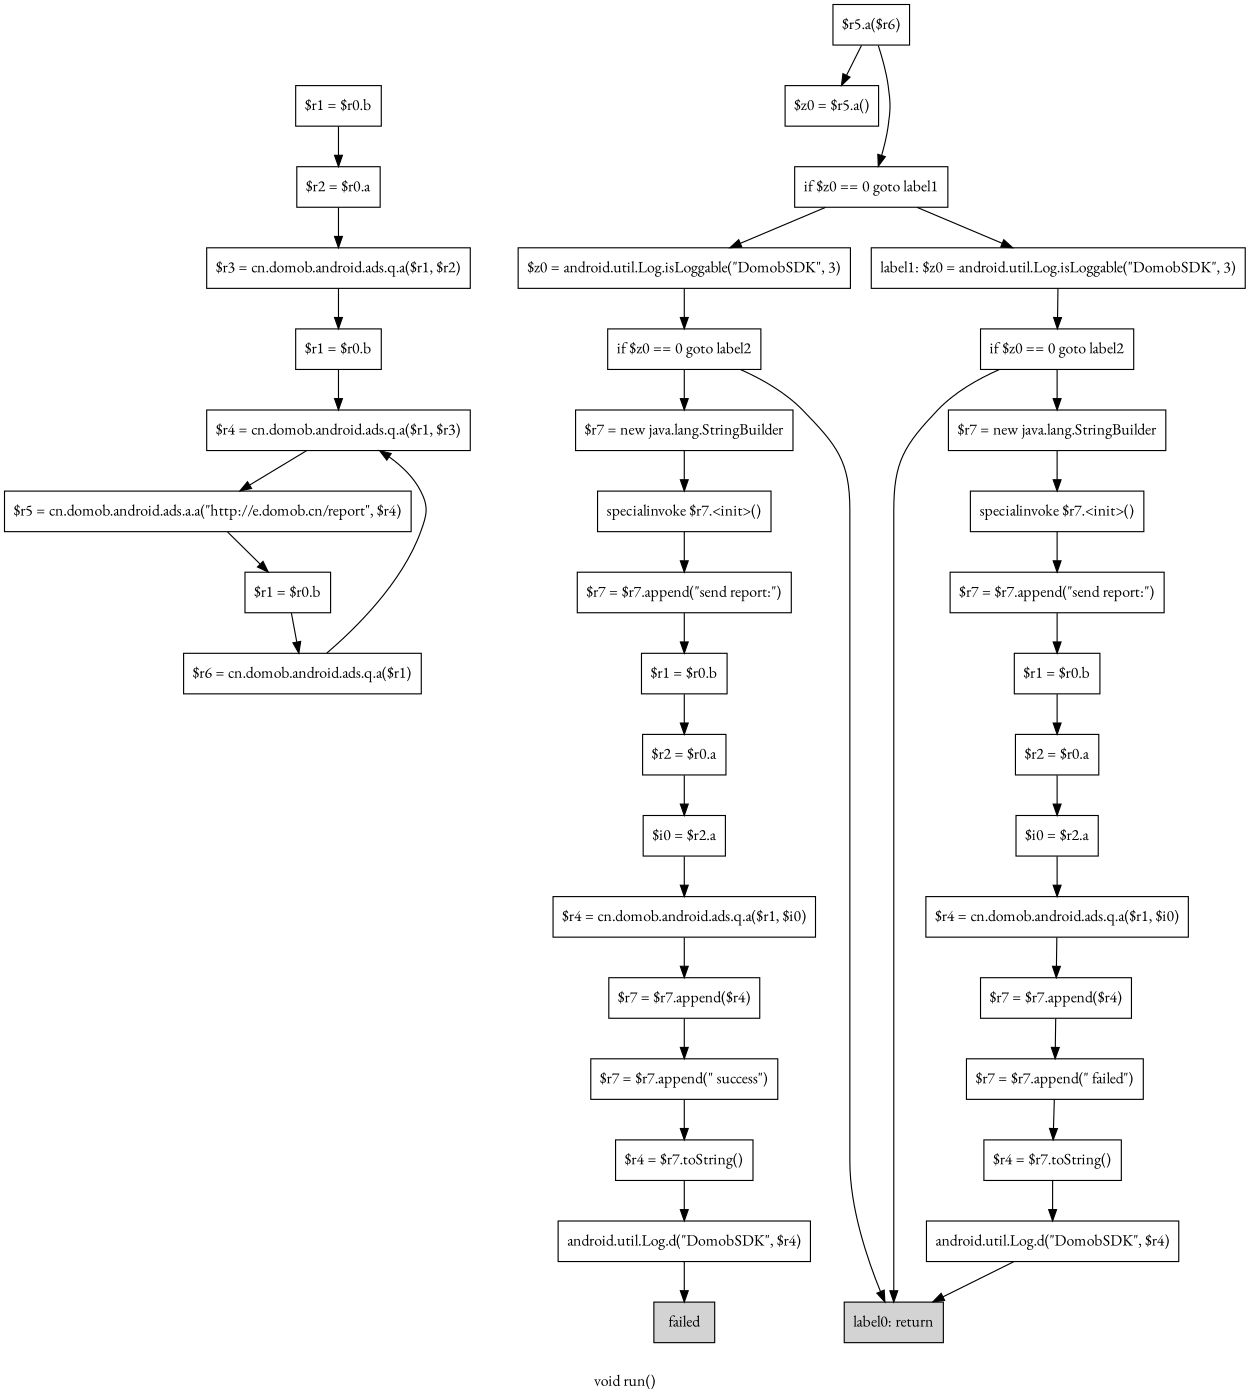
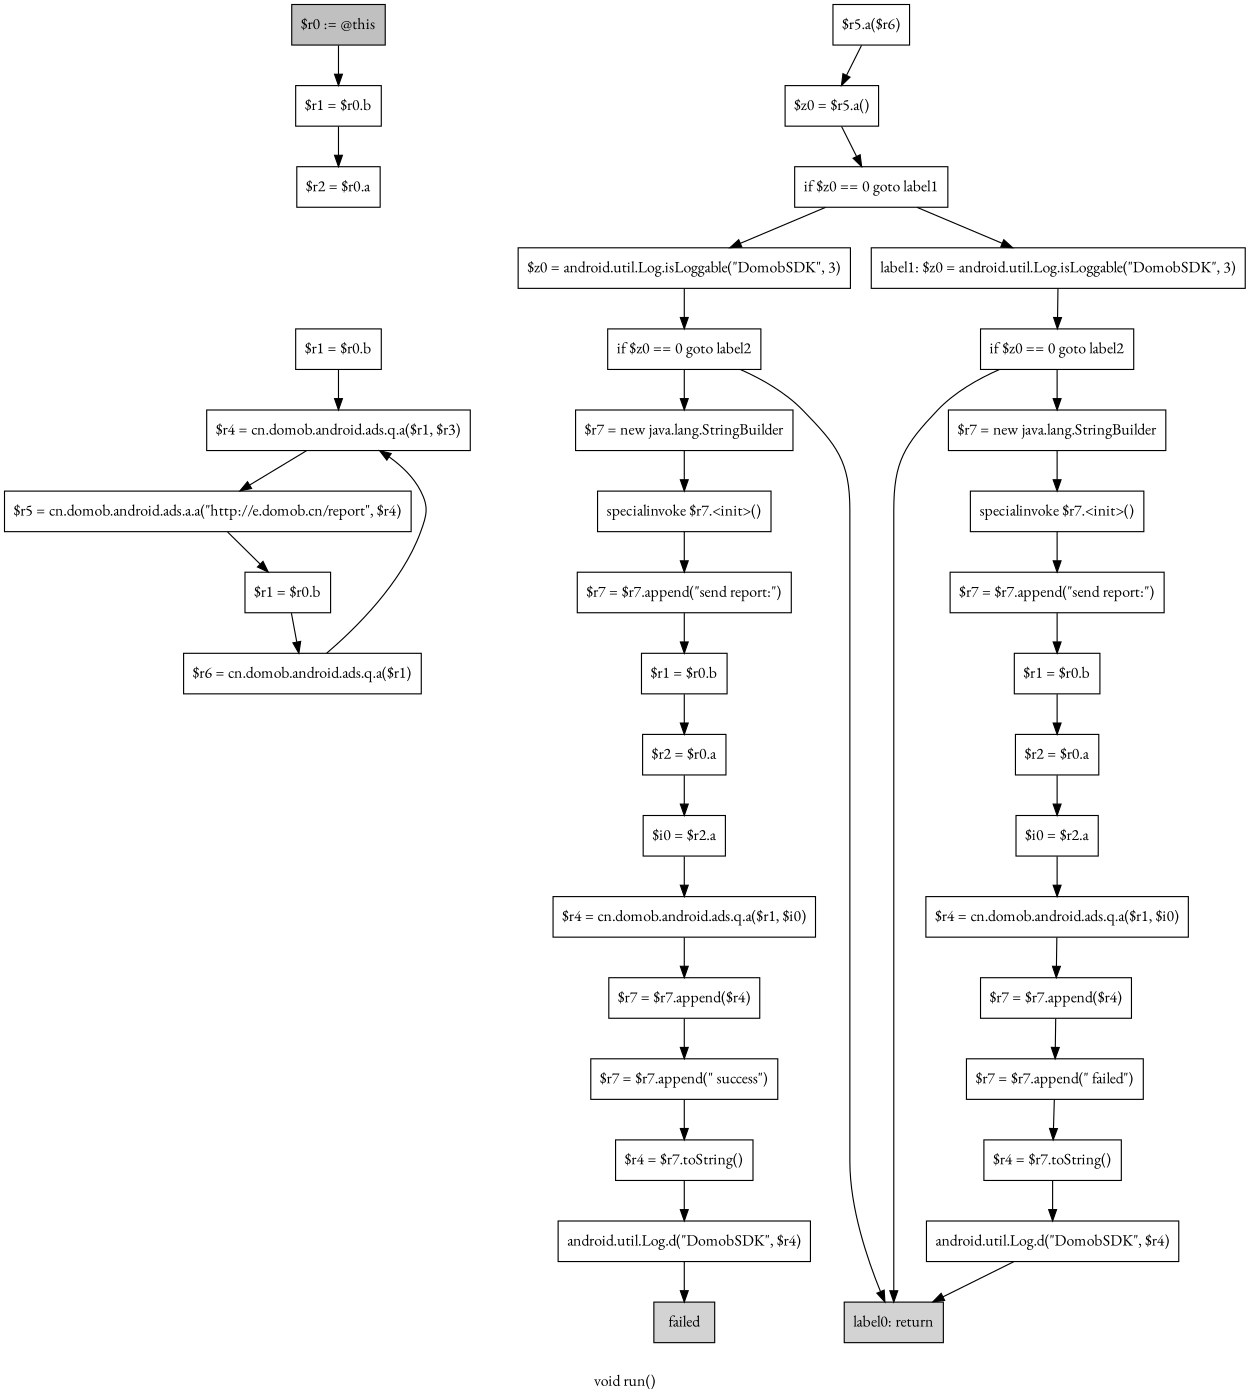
none -> (338, 25)
(890, 100) -> (849, 141)
(338, 268) -> none
